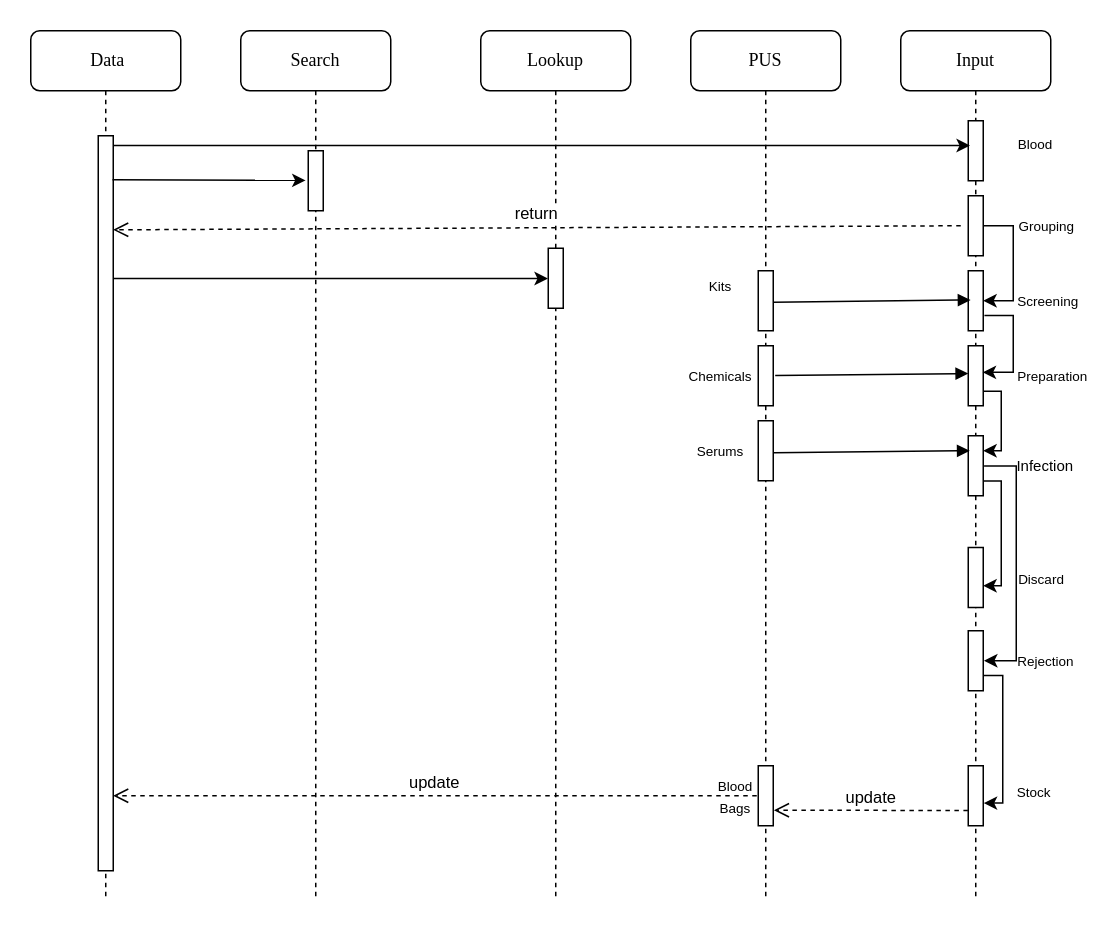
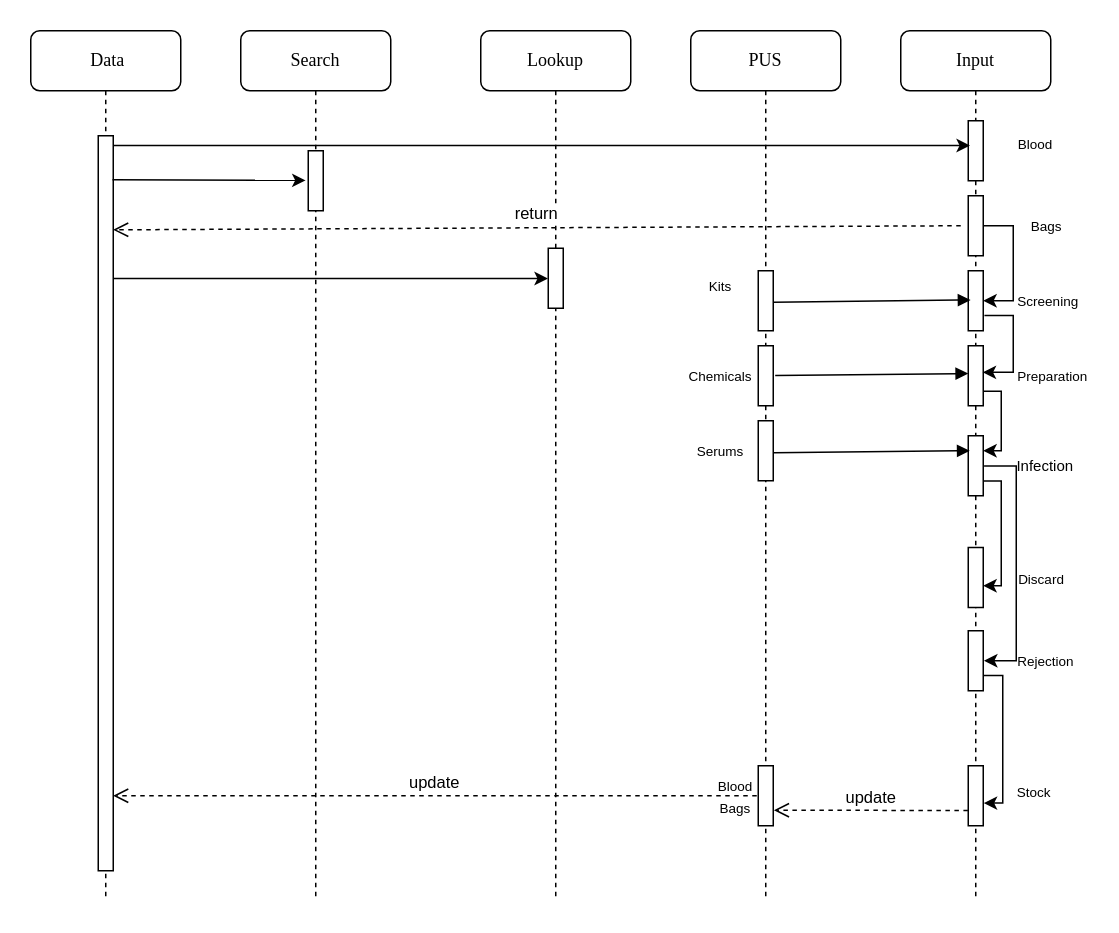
(1047, 226) -> (1047, 226)
